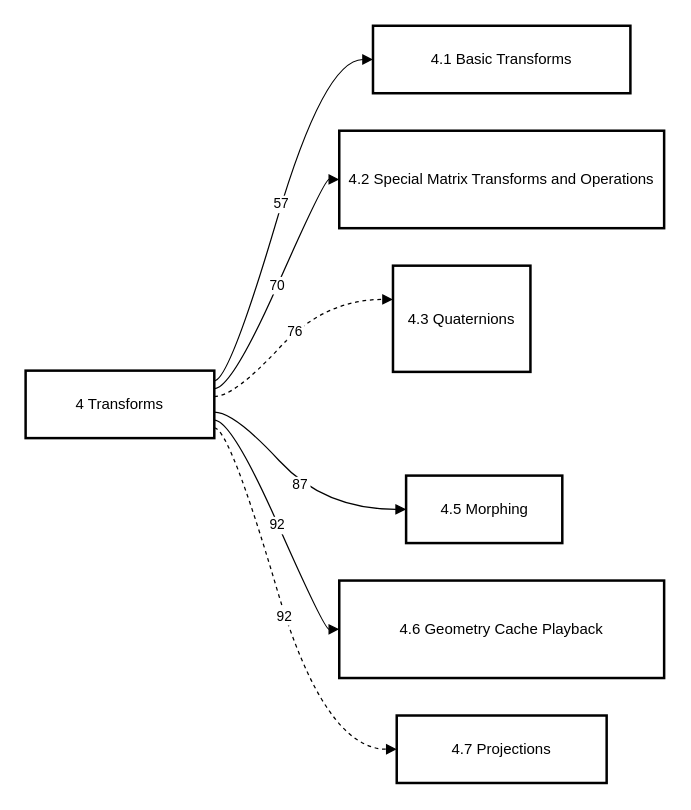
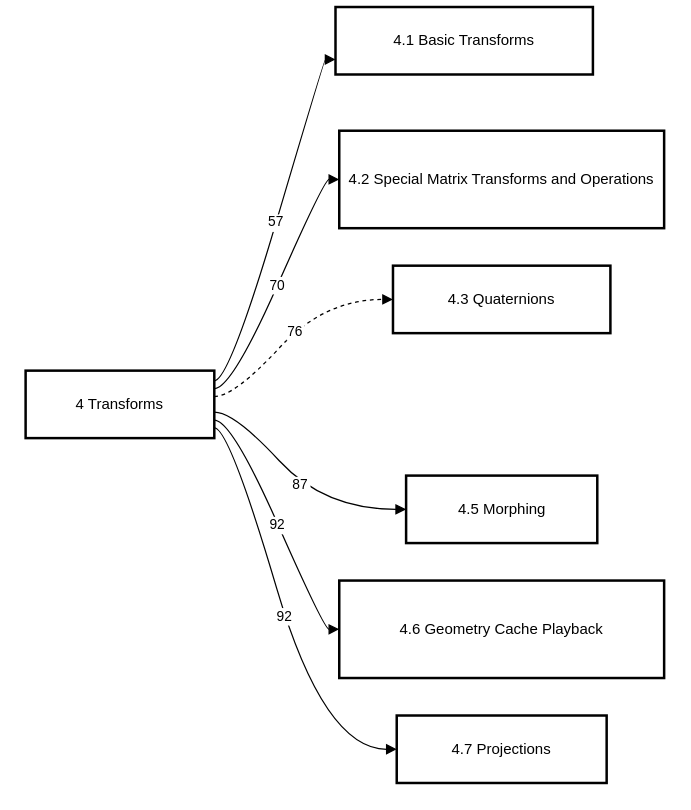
(502, 59) -> (464, 41)
(462, 319) -> (502, 299)
(484, 509) -> (502, 509)
(255, 517) -> (255, 517)
